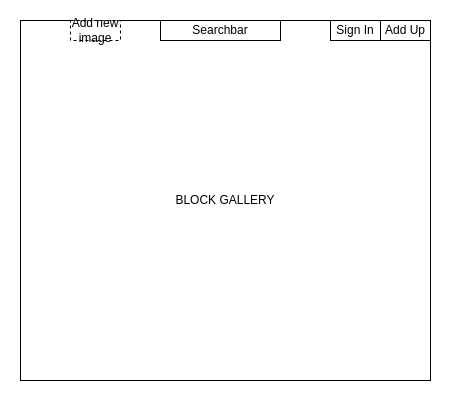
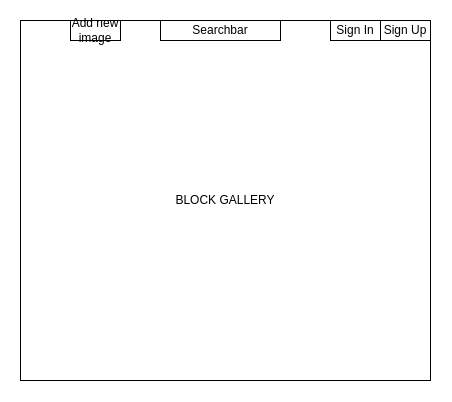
(96, 31) -> (96, 31)
(406, 31) -> (406, 31)
